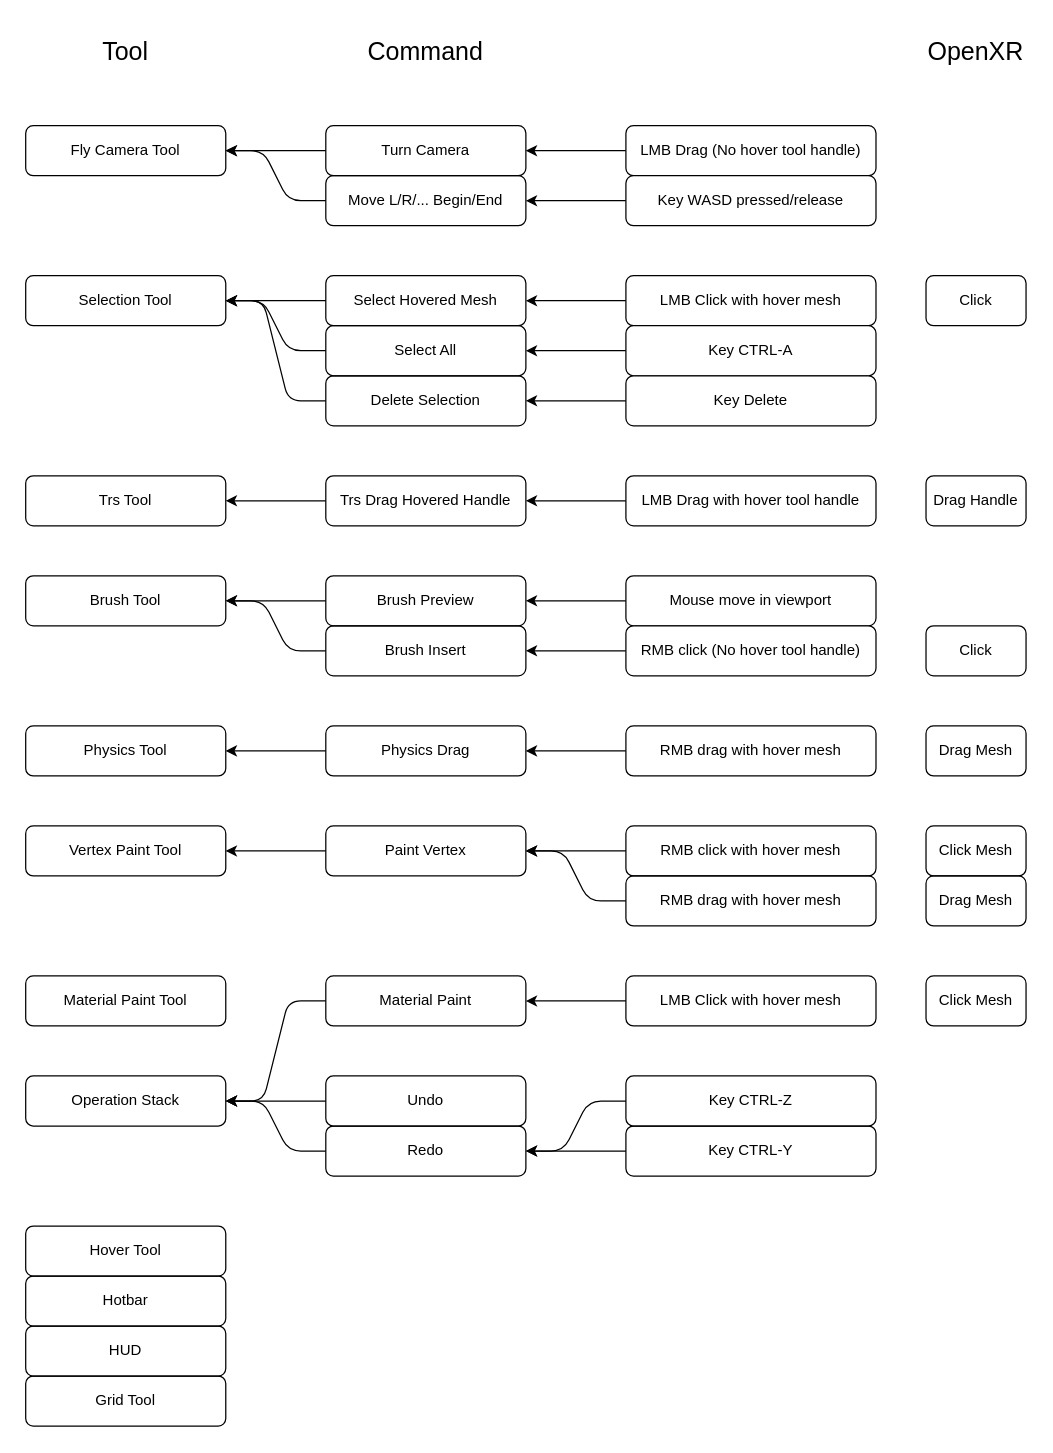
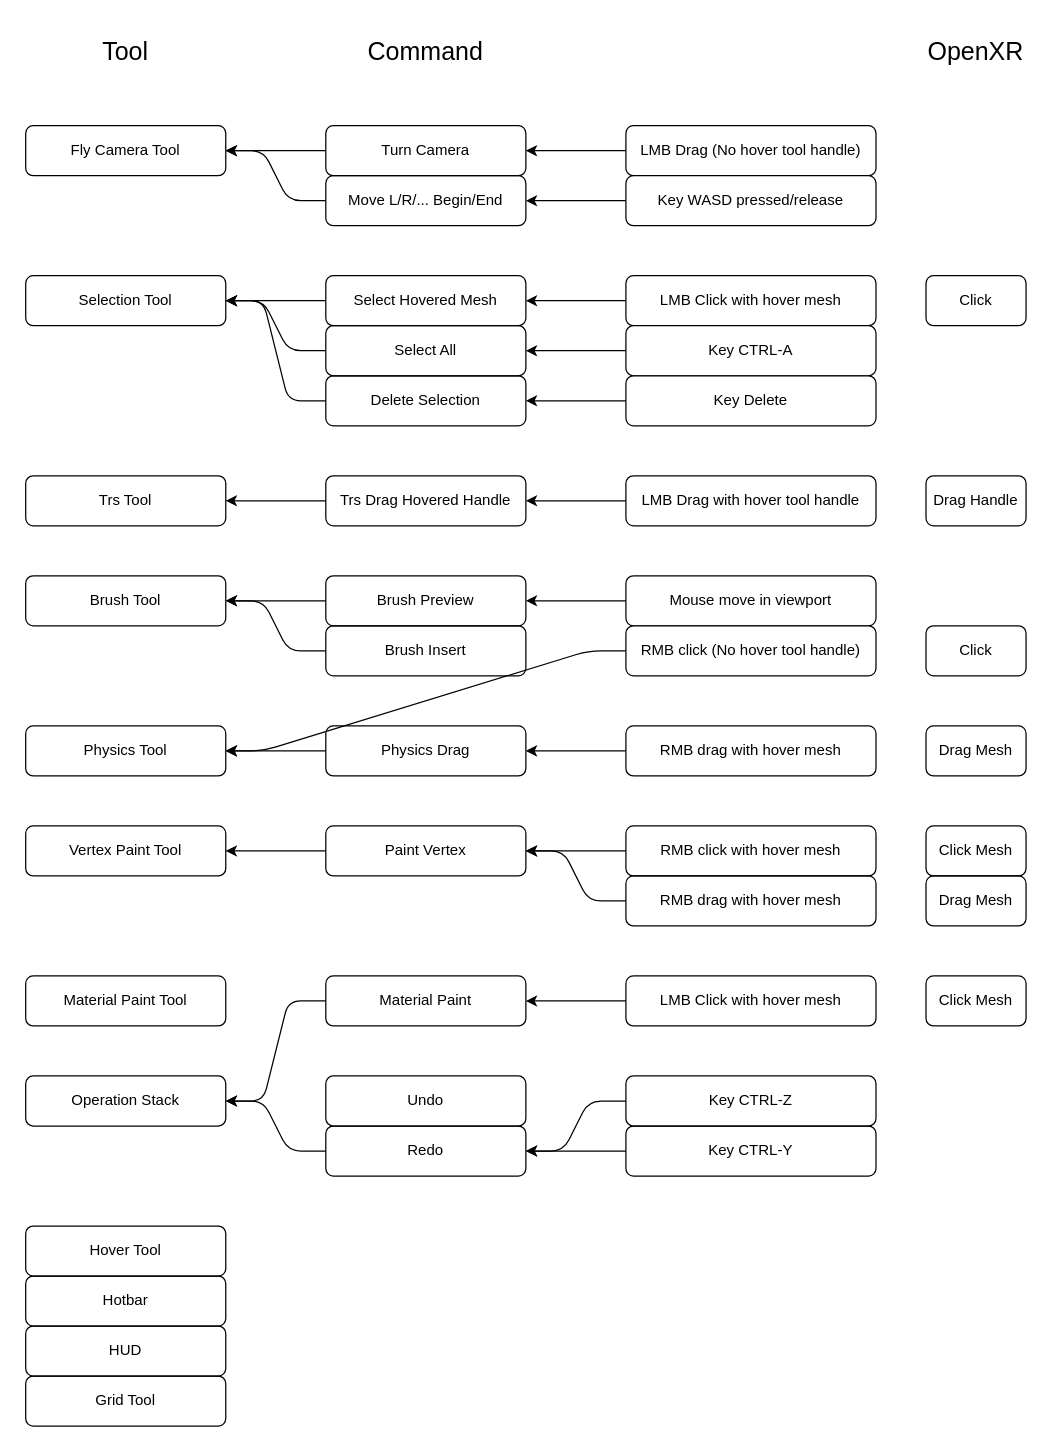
(562, 651) -> (433, 698)
(297, 1101) -> none
